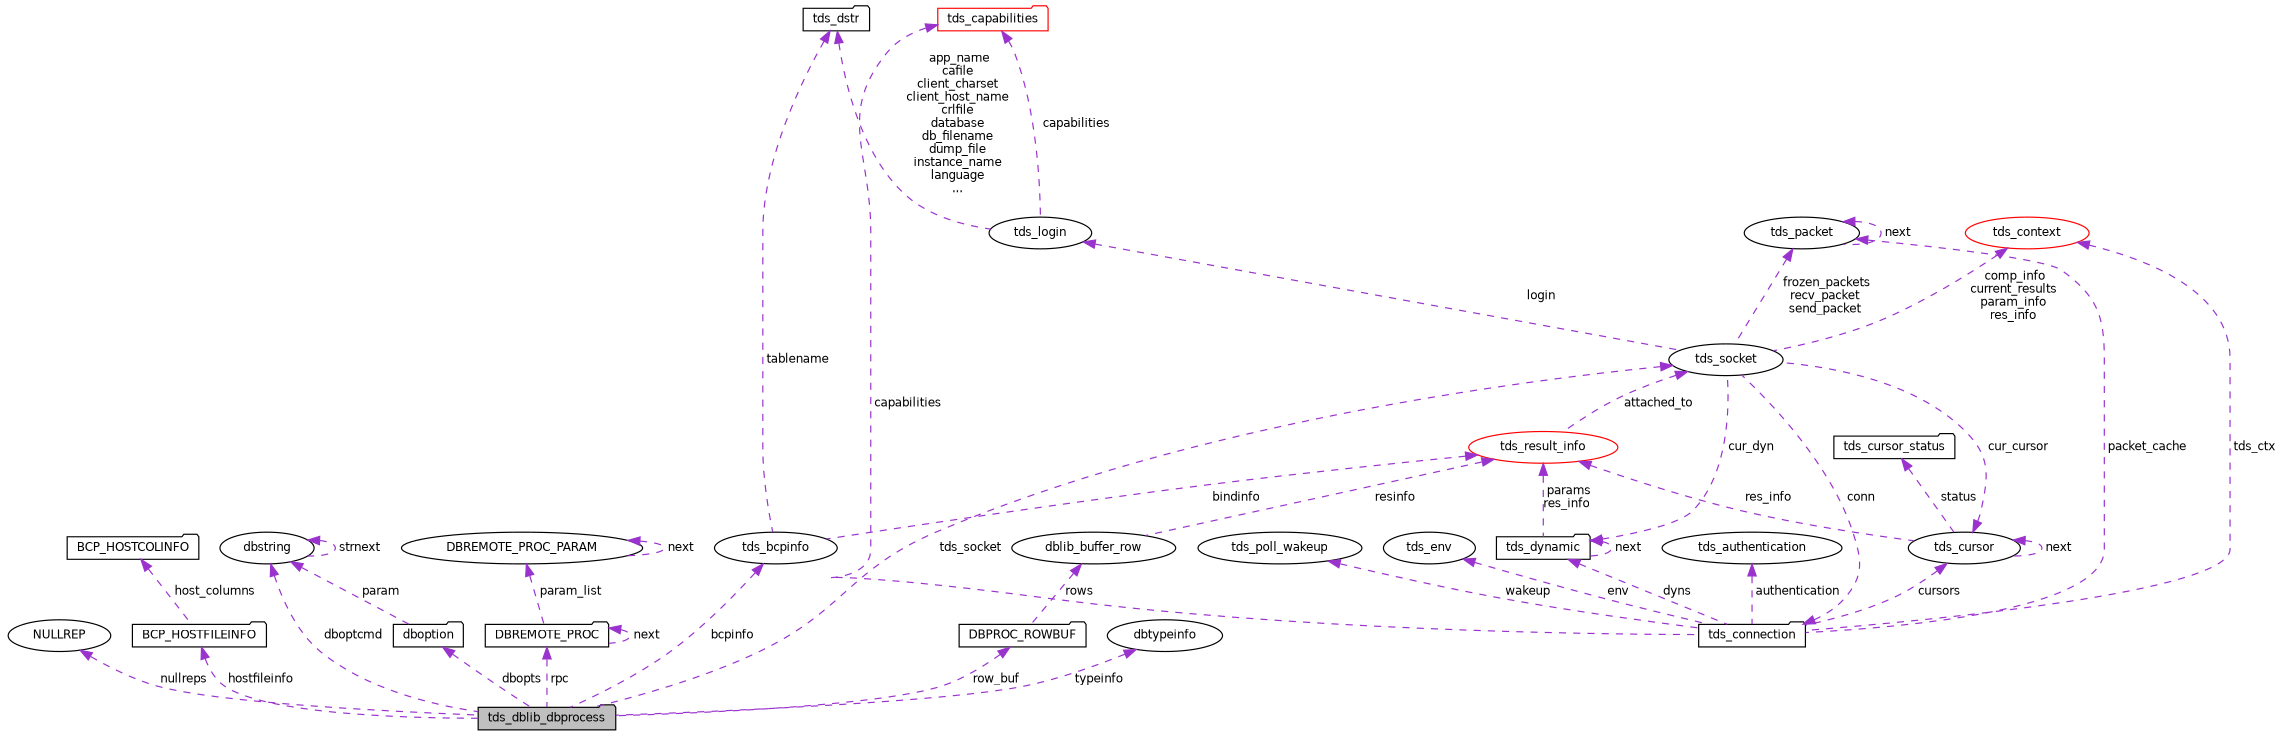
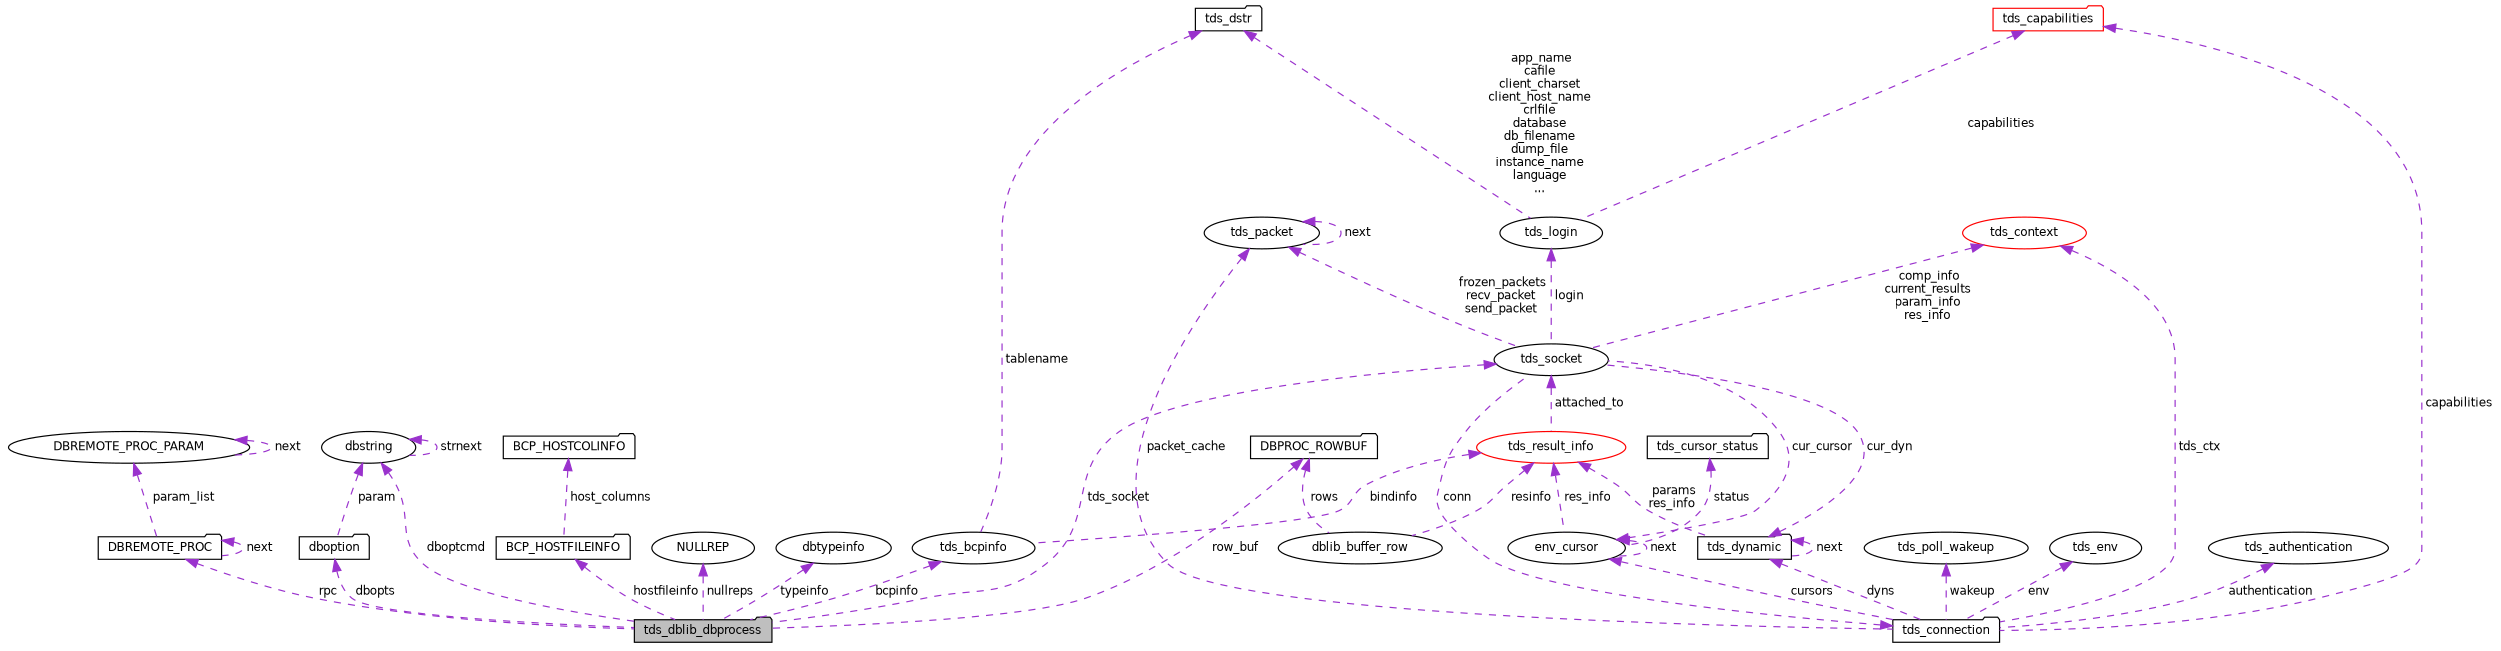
(1964, 548) -> (1567, 548)
(1059, 591) -> (1305, 506)
